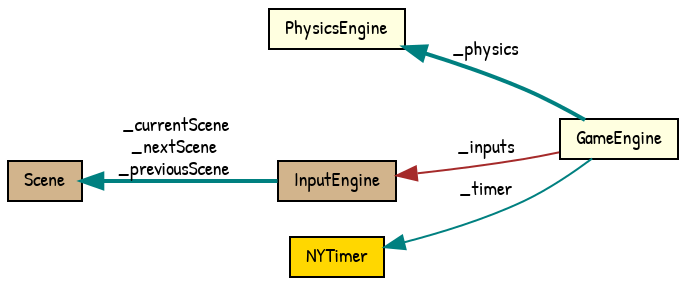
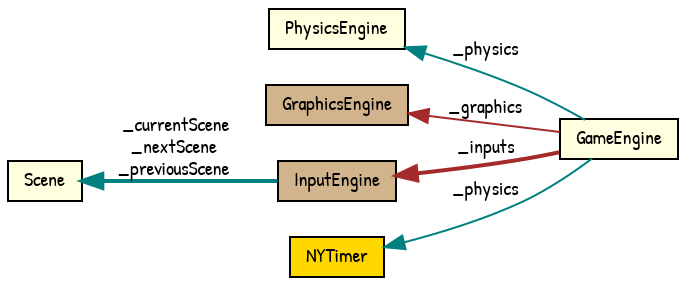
(507, 82) -> (507, 82)
none -> (337, 105)
(489, 164) -> (489, 164)
(45, 181) -> (45, 181)
(484, 190) -> (484, 190)
